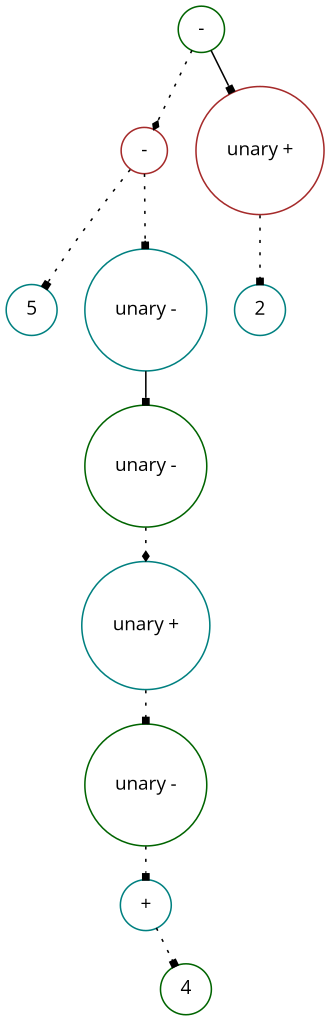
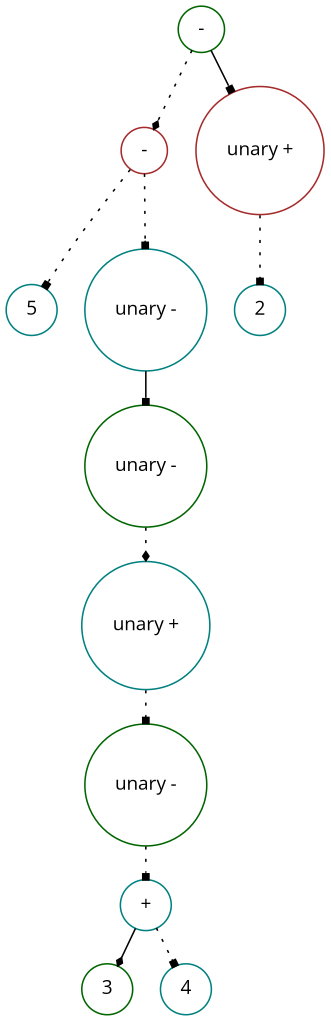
none -> (107, 989)
(186, 989) -> (186, 989)
